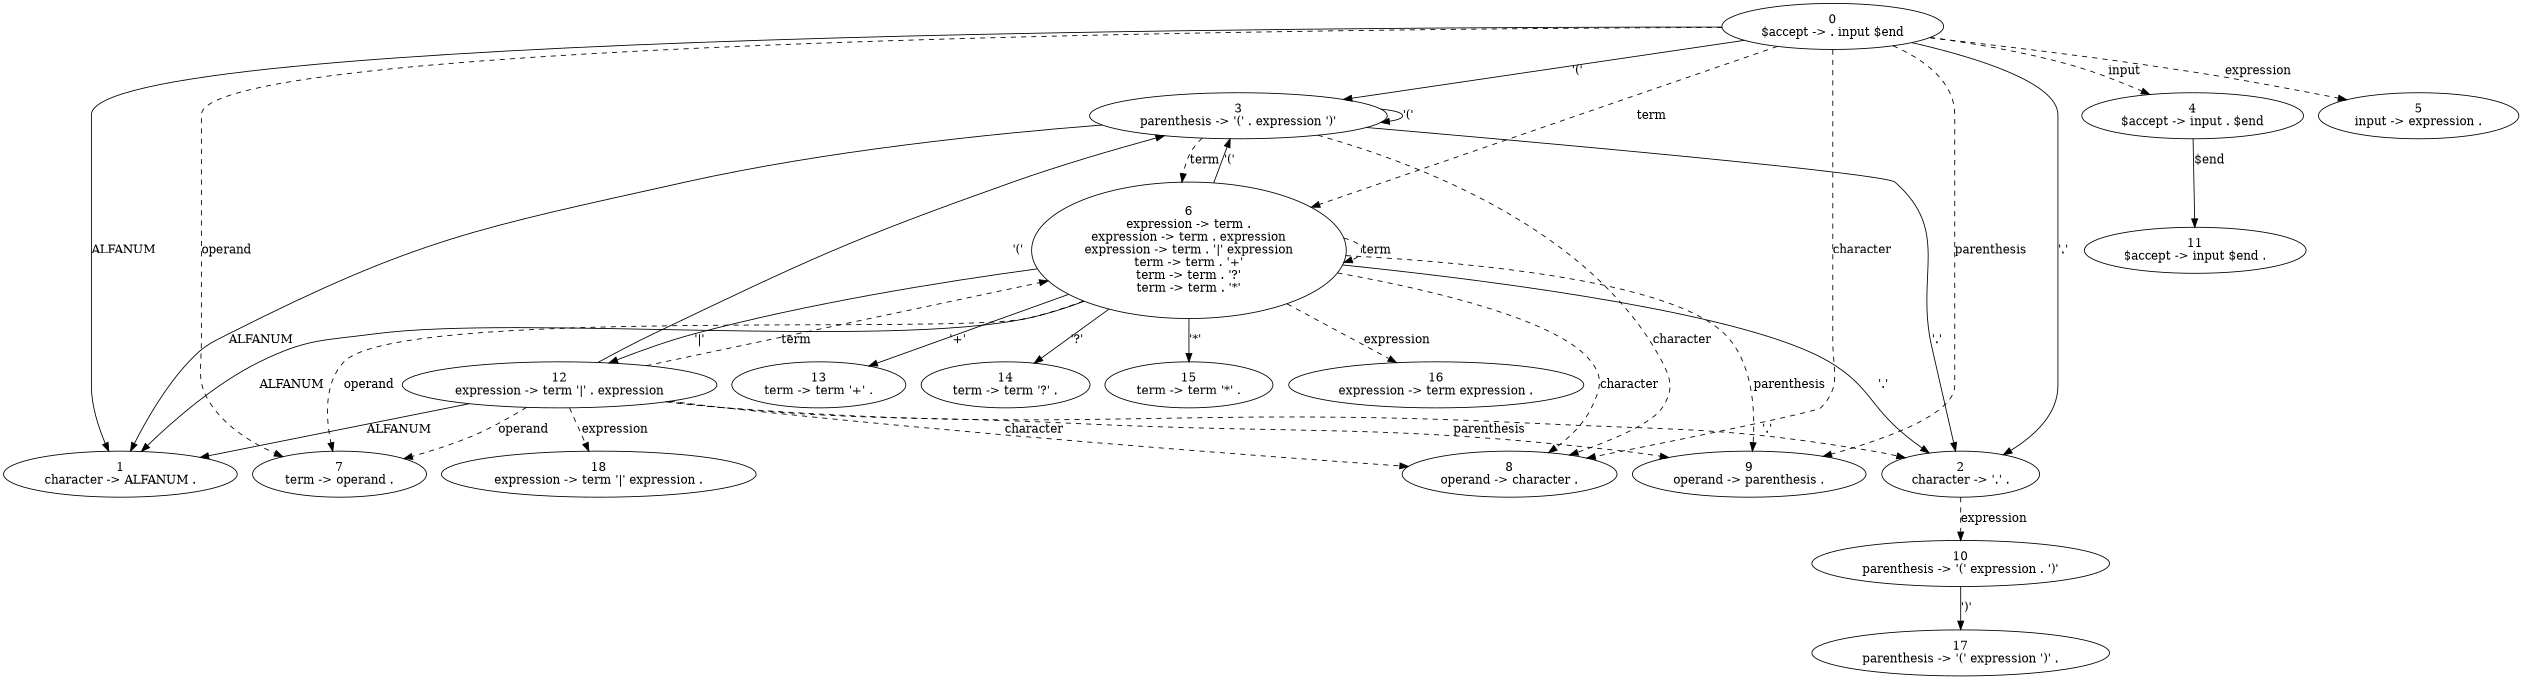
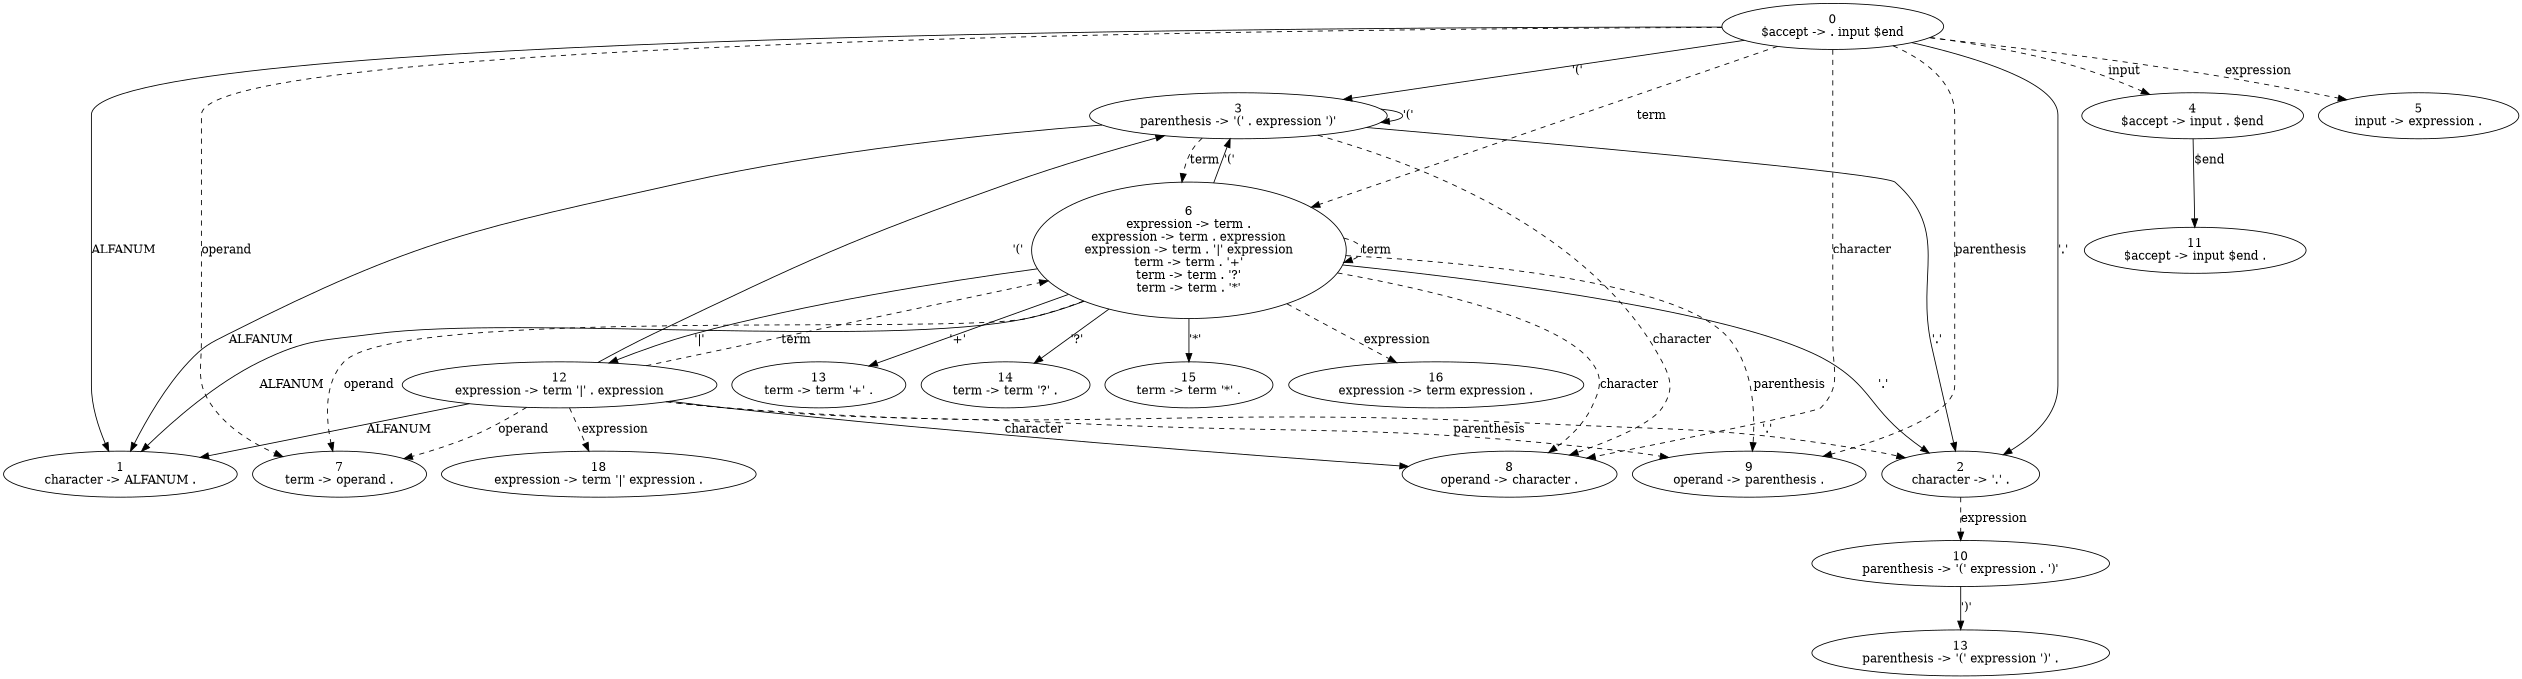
(1034, 437) -> (1034, 437)
(1961, 653) -> (1961, 653)
